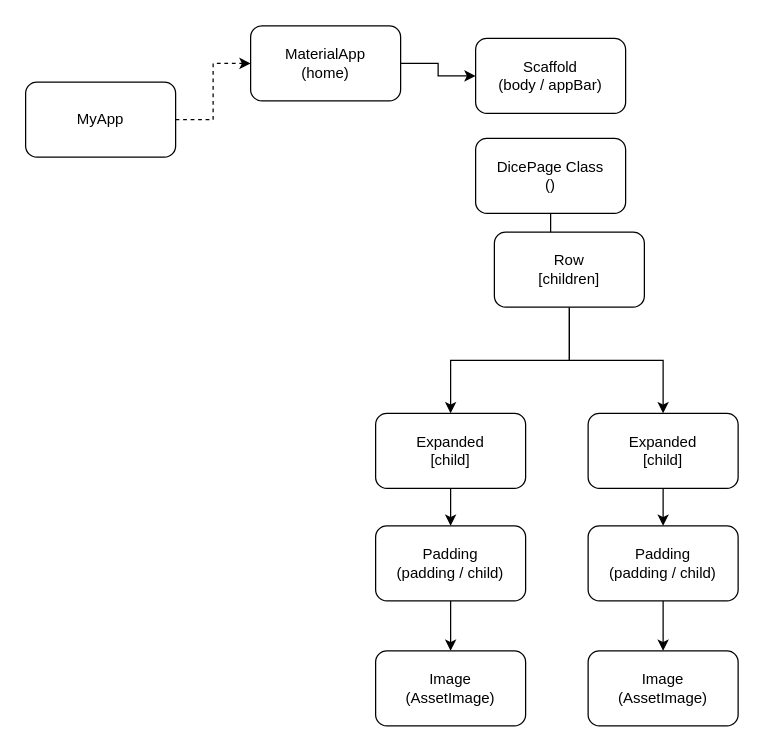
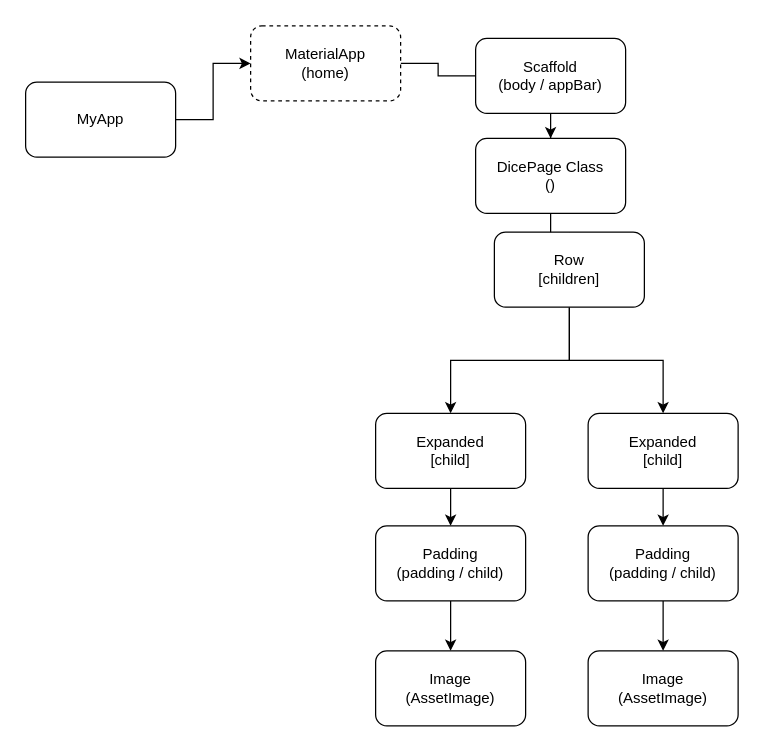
(326, 63) -> (326, 63)
(466, 76) -> (469, 76)
(213, 96) -> (213, 96)
none -> (551, 130)
